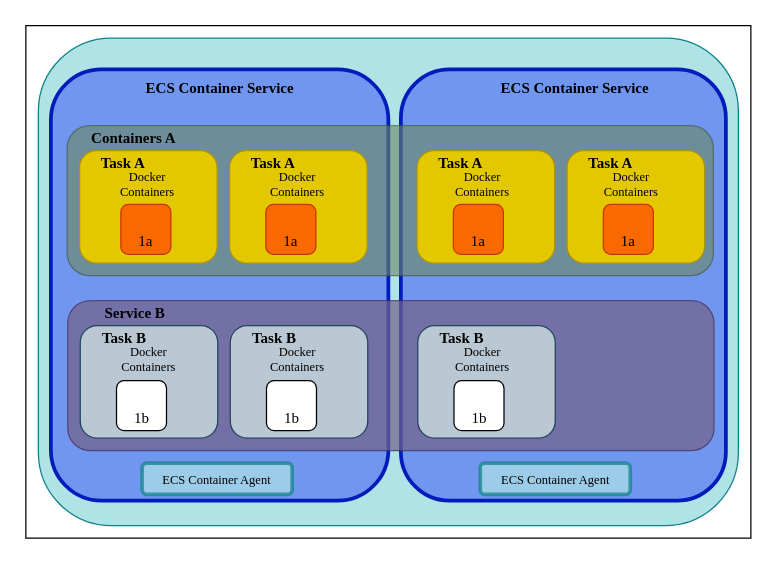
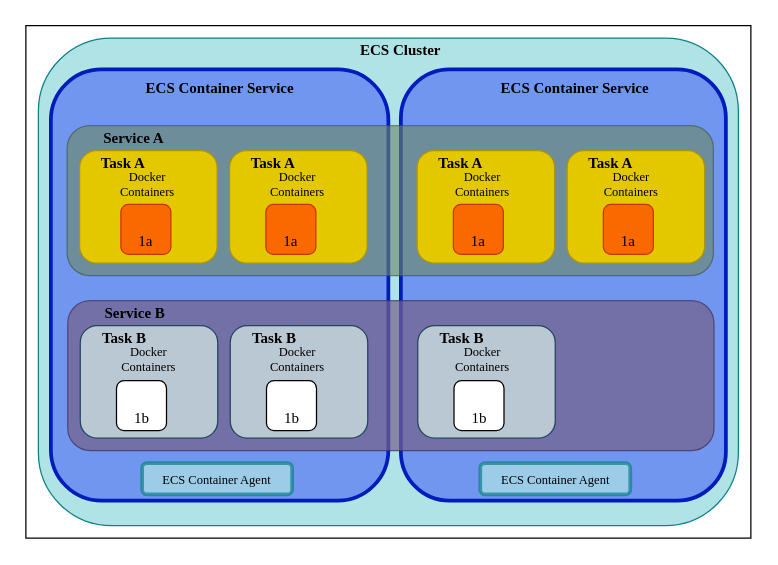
none -> (401, 51)
(134, 138) -> (134, 138)
